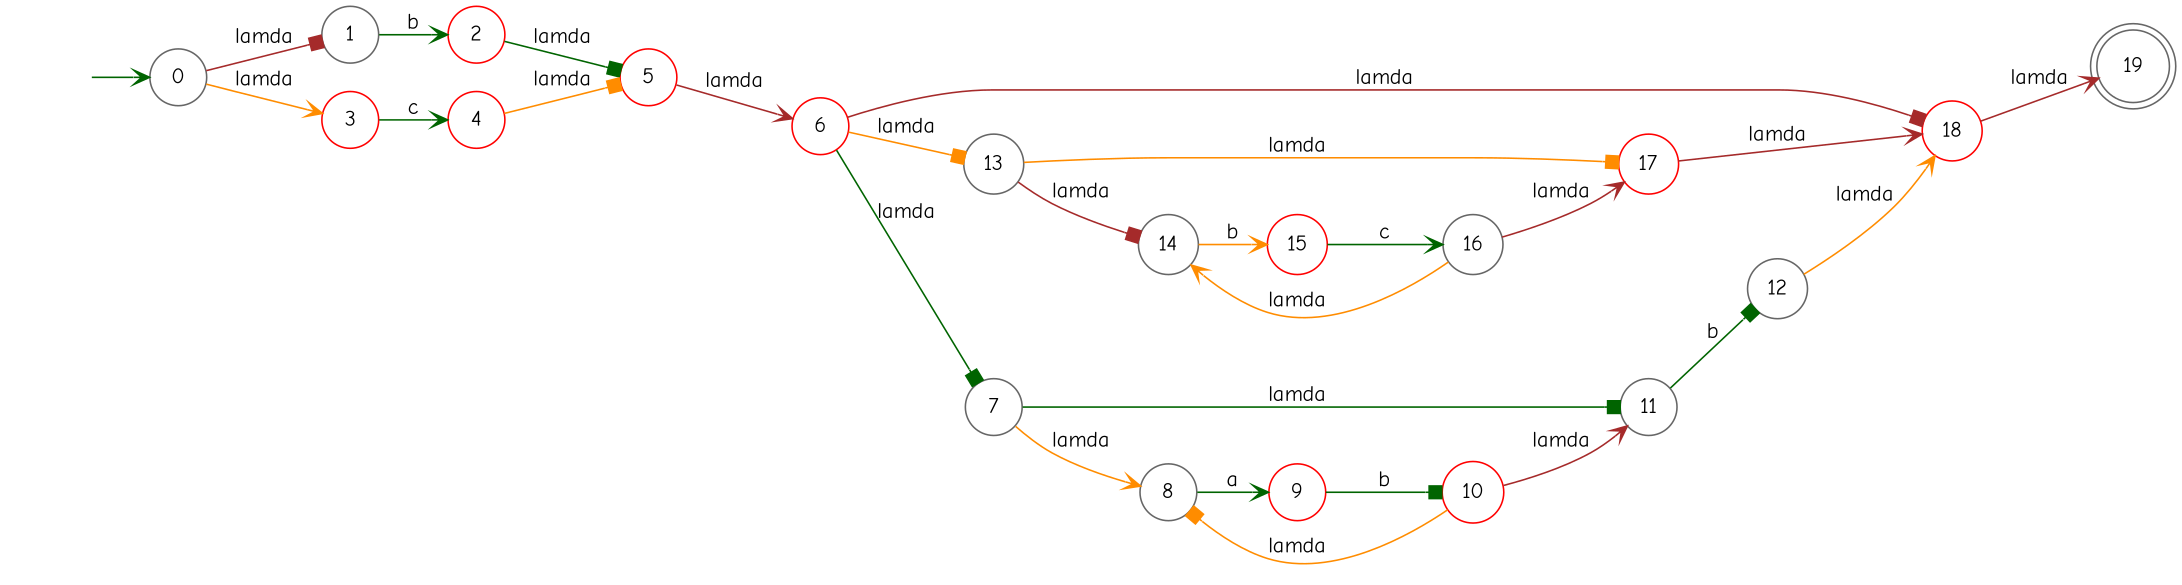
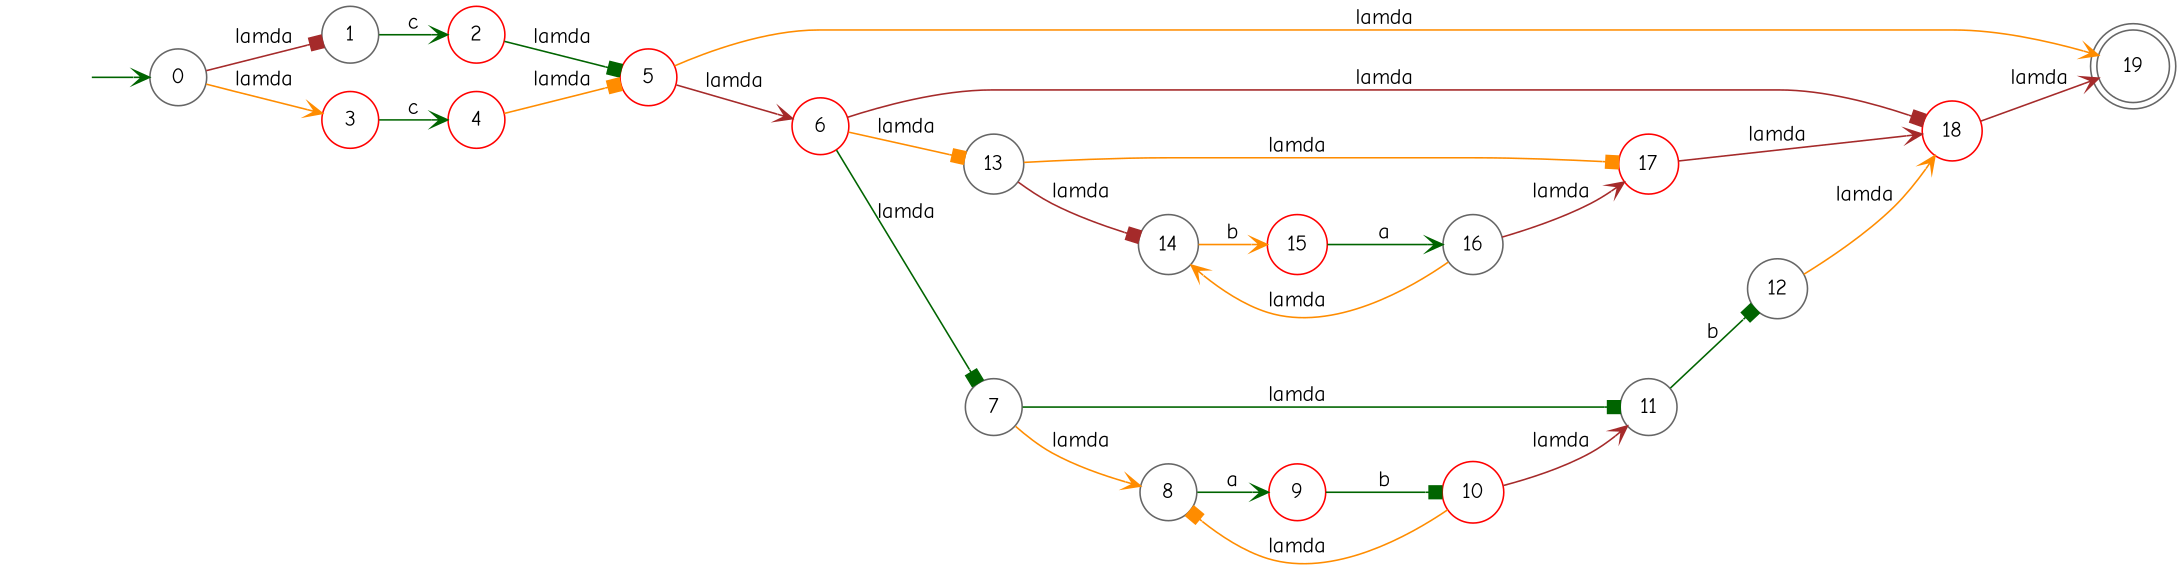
(413, 23) -> (413, 23)
none -> (1377, 30)
(1385, 233) -> (1385, 233)
